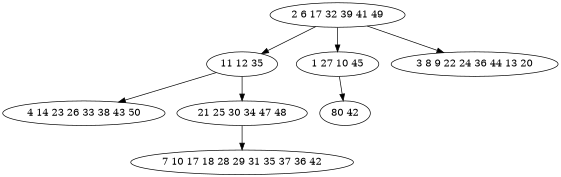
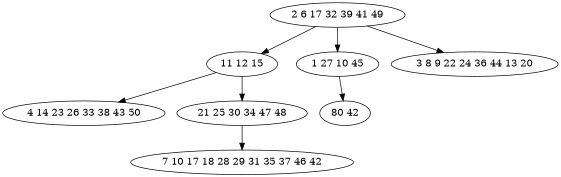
(242, 64) -> (242, 64)
(242, 162) -> (242, 162)
